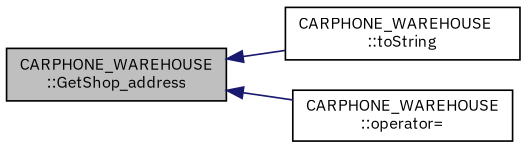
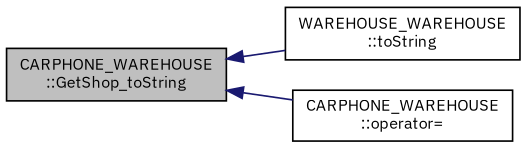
(403, 34) -> (403, 34)
(116, 75) -> (116, 75)
